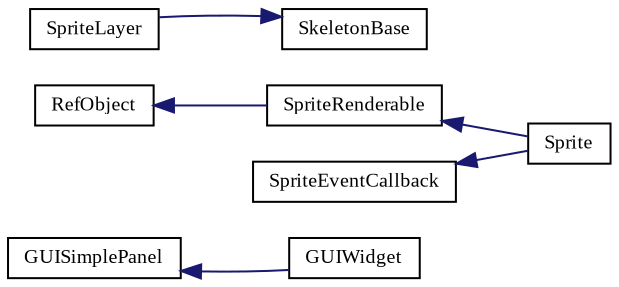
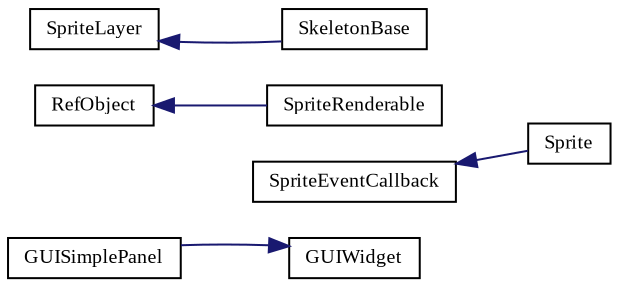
(210, 16) -> (231, 43)
(495, 131) -> none
(245, 271) -> (225, 245)
